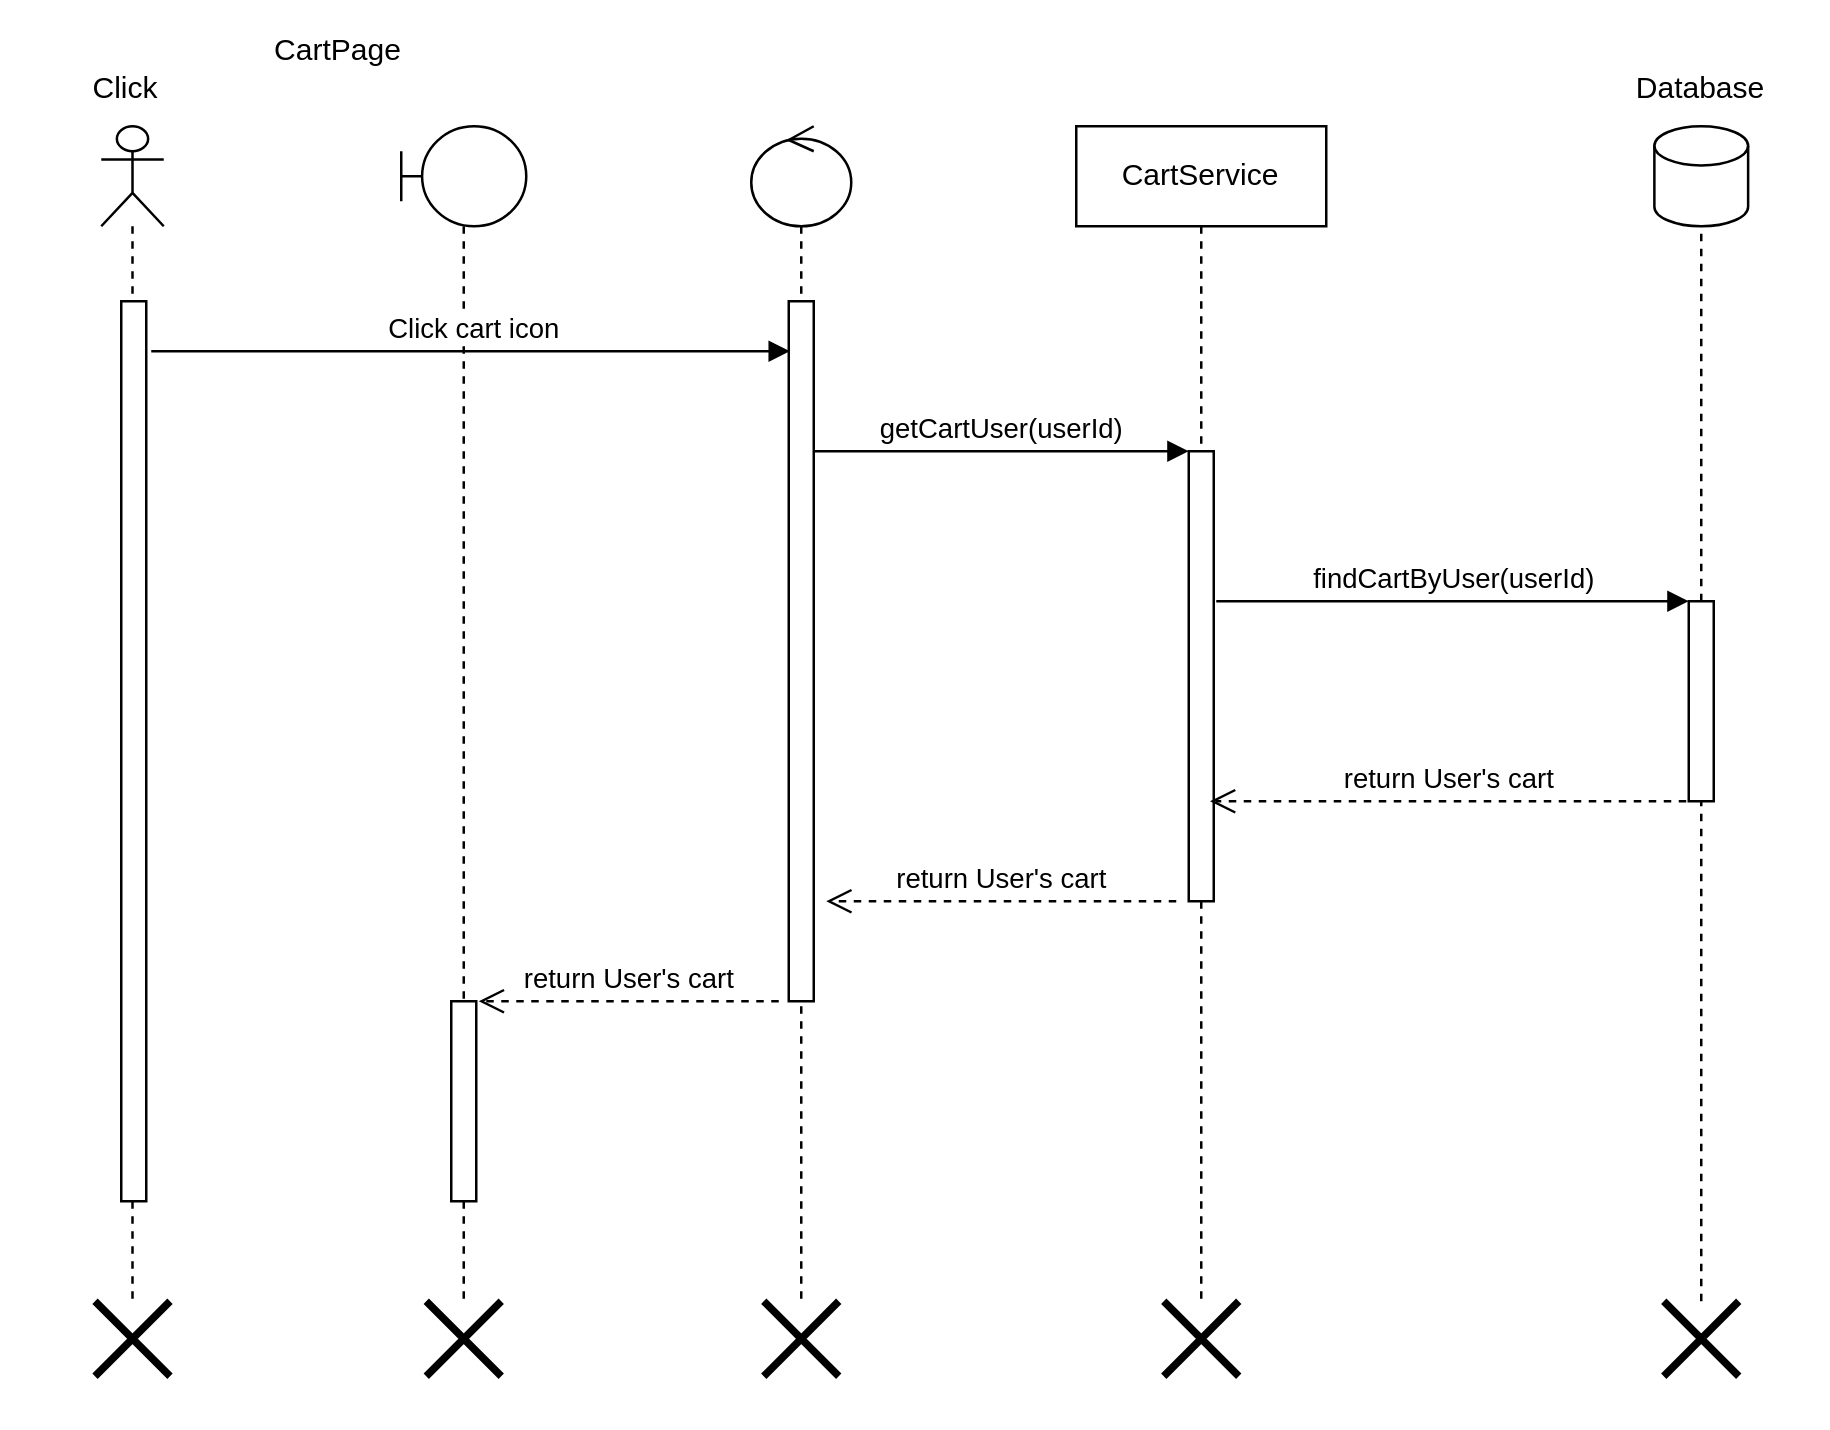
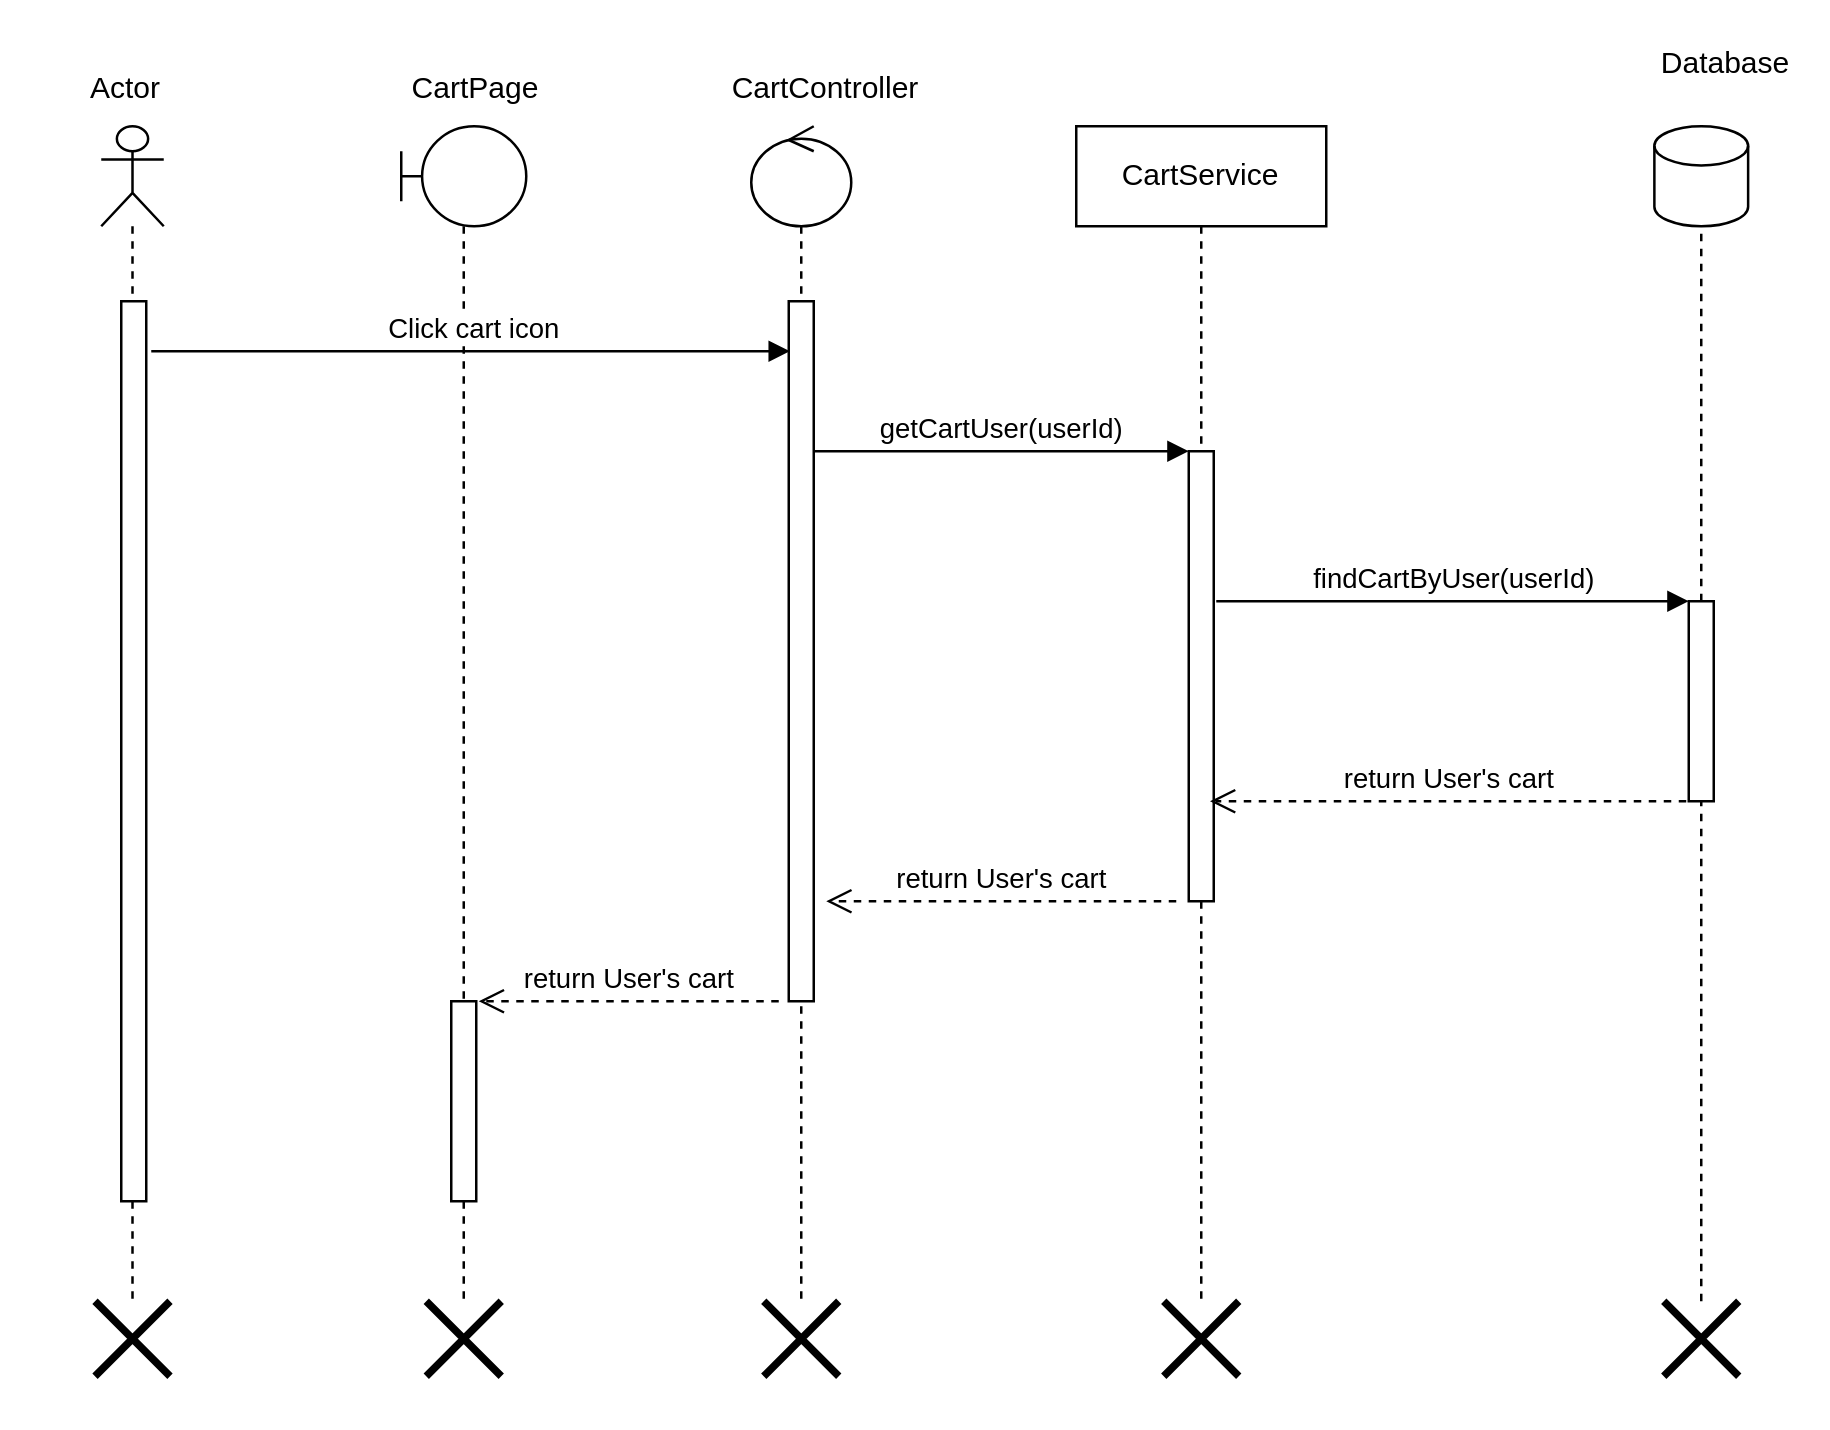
(339, 51) -> (476, 89)
(126, 89) -> (126, 89)
none -> (826, 89)
(1701, 89) -> (1726, 64)
